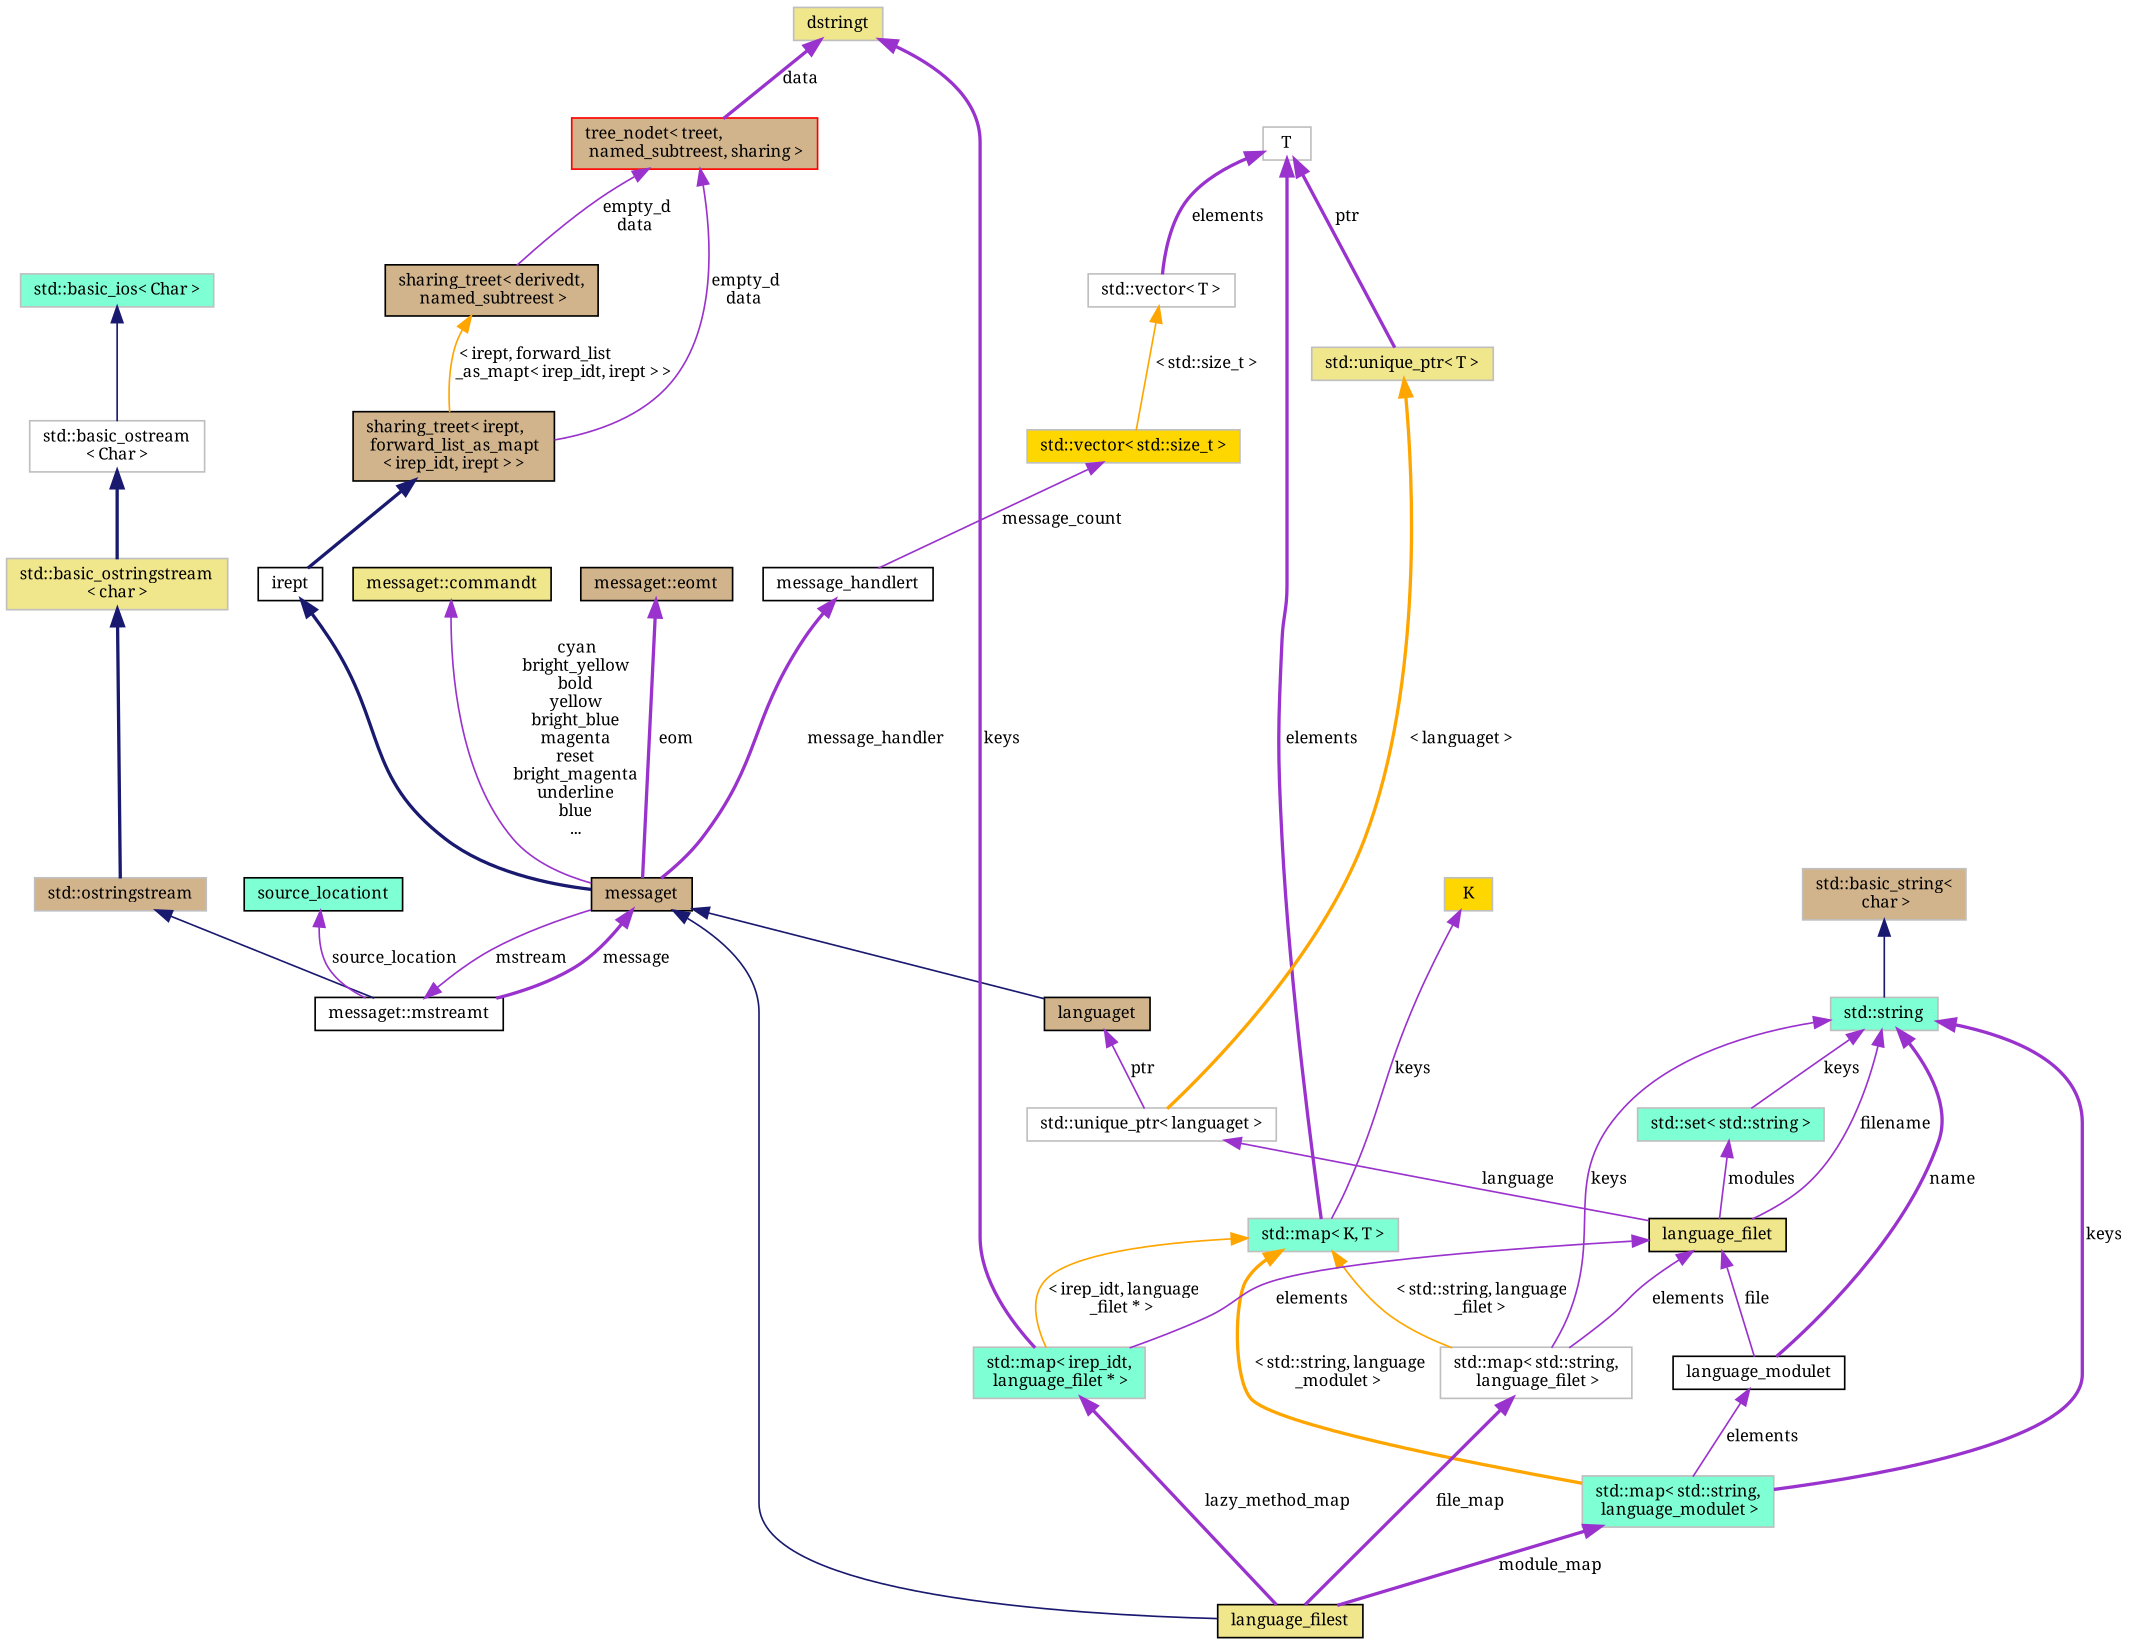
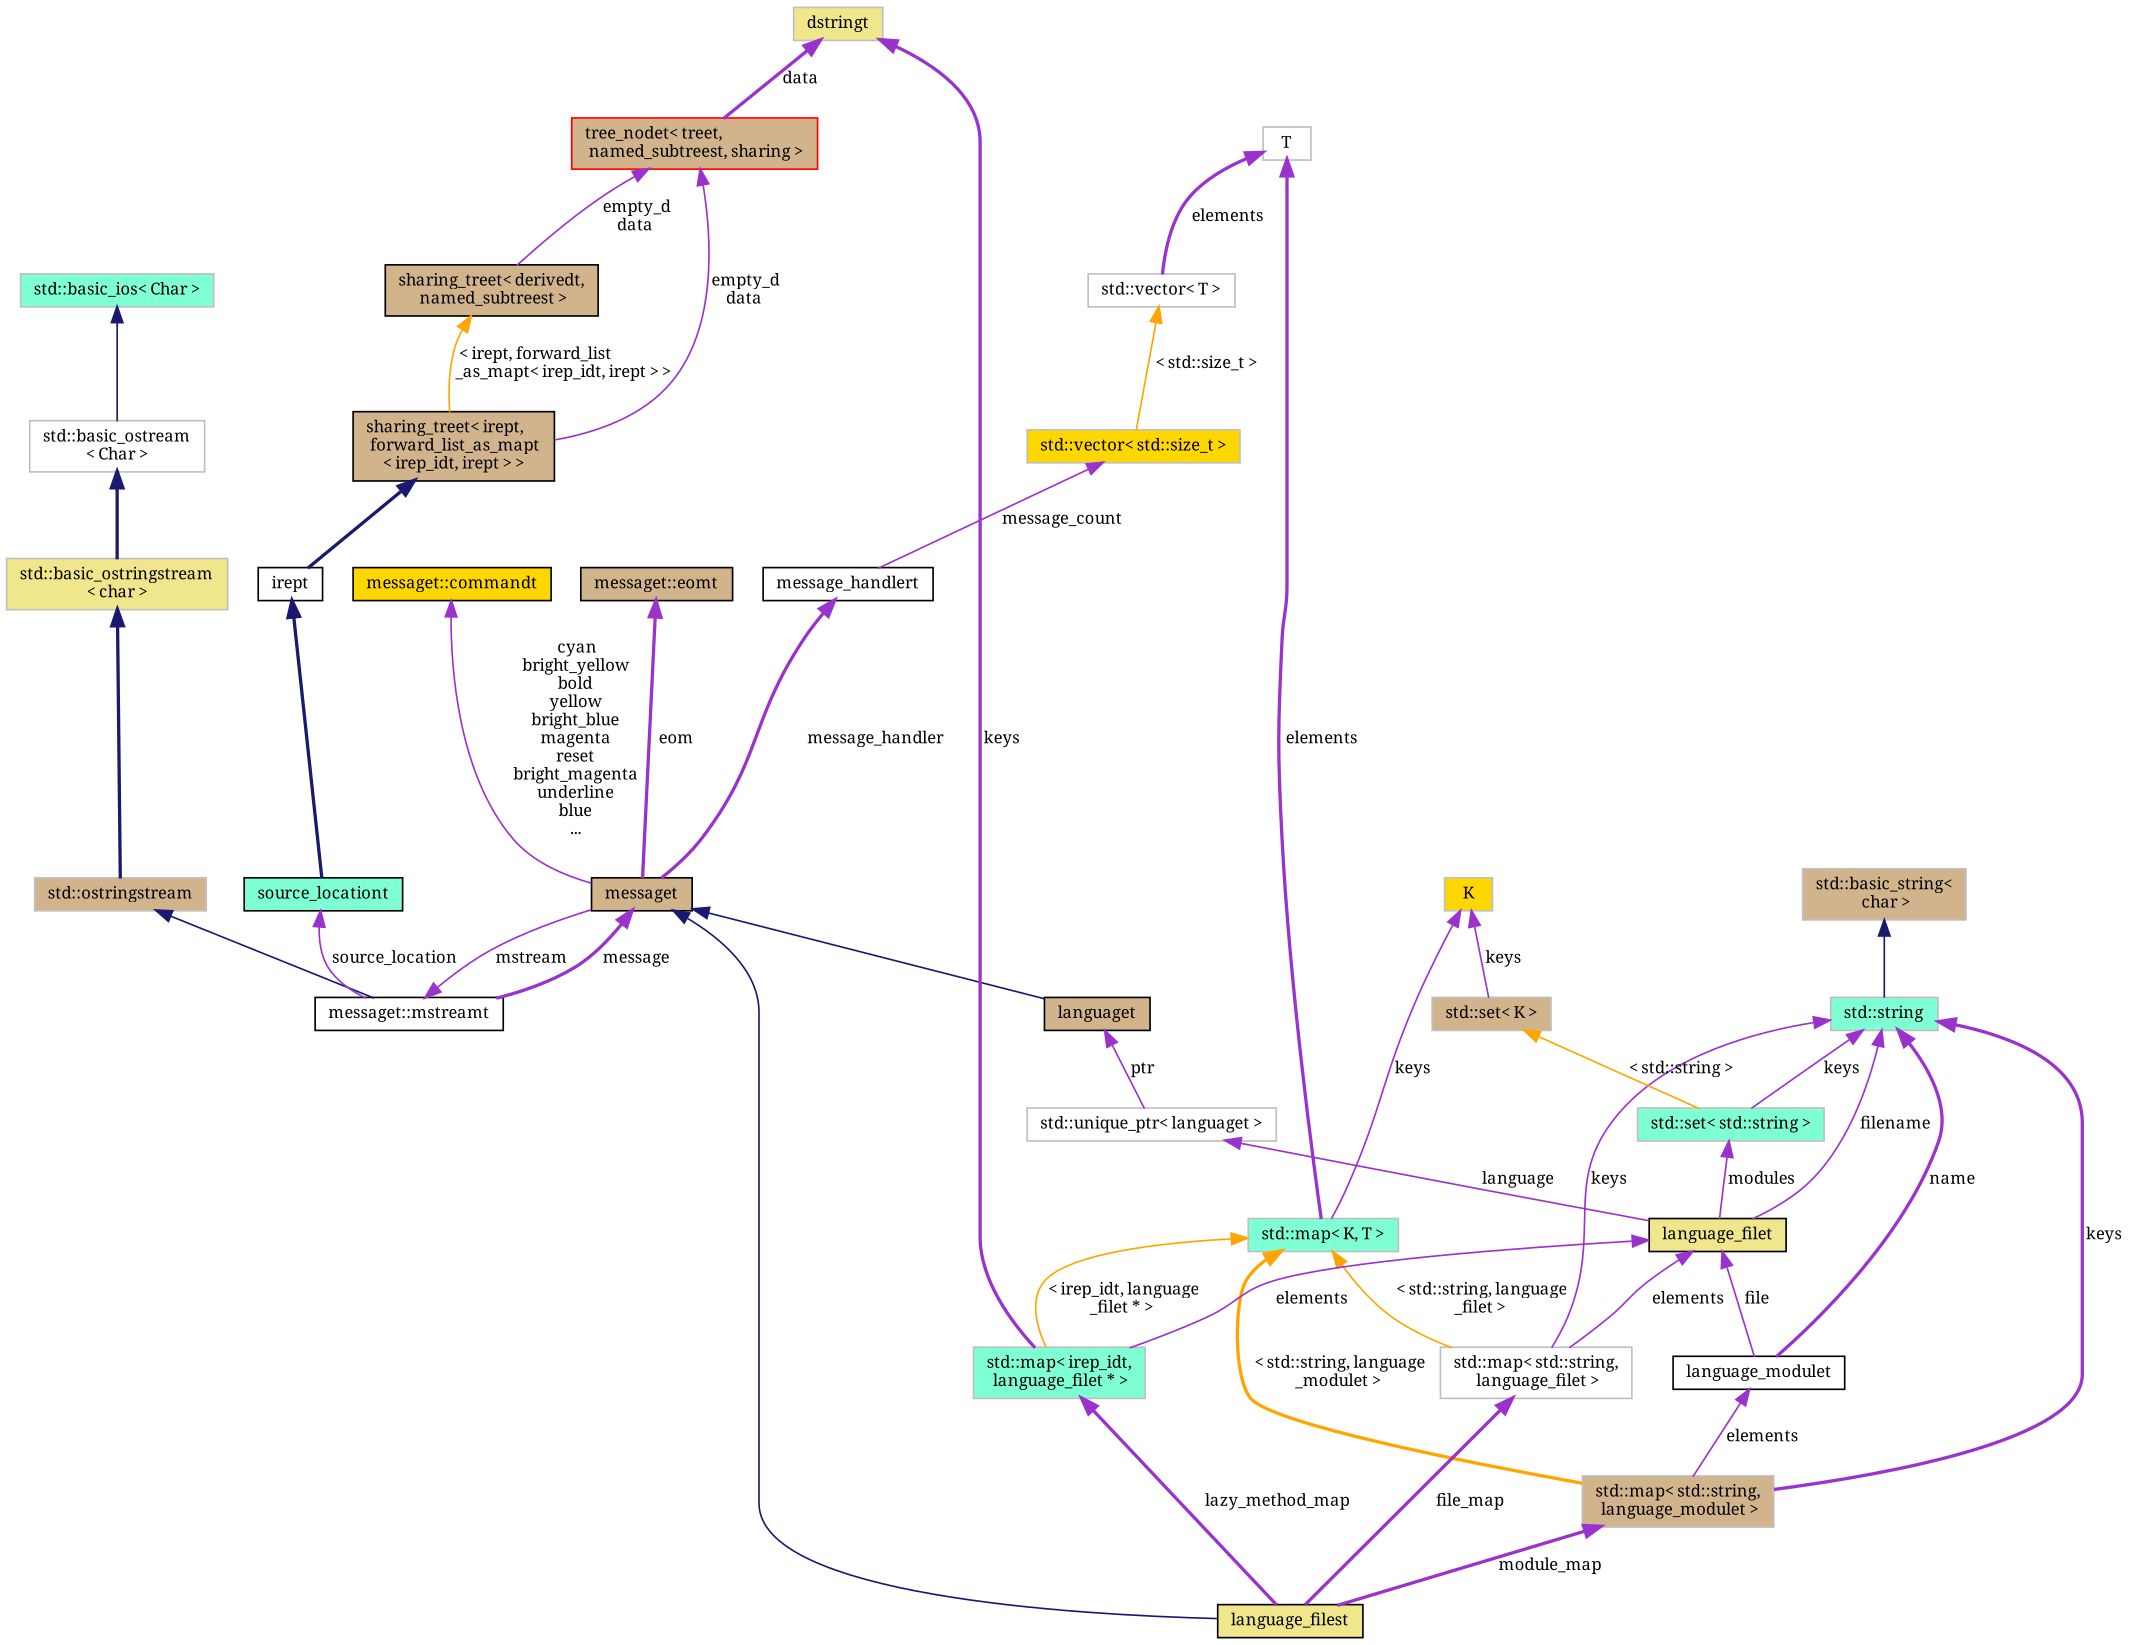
(1402, 364) -> none
(452, 584) -> (452, 584)
(407, 800) -> (308, 748)
none -> (1492, 1014)
(1678, 1502) -> (1678, 1502)
